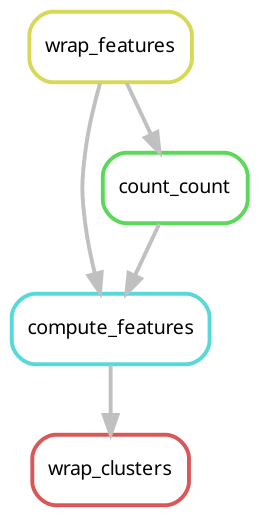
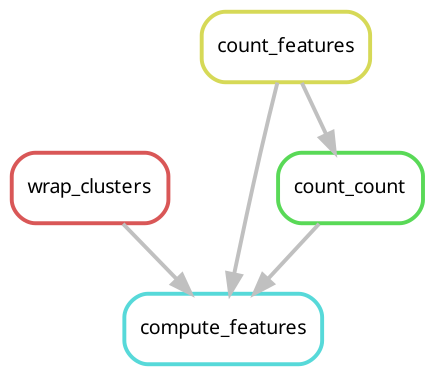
(111, 47) -> (286, 47)
(111, 390) -> (150, 252)
